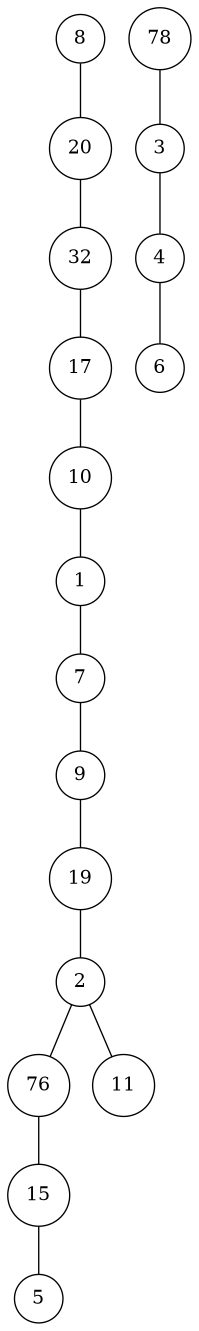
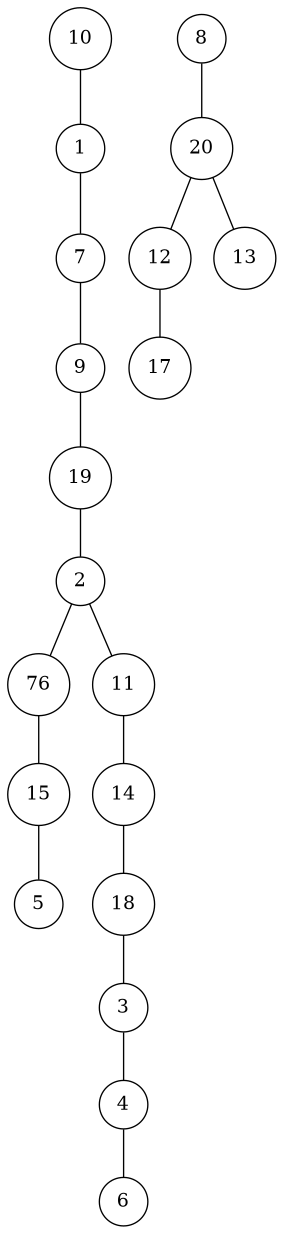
(160, 39) -> (124, 904)
(80, 258) -> (160, 258)
none -> (245, 258)
(80, 423) -> none
none -> (124, 794)
